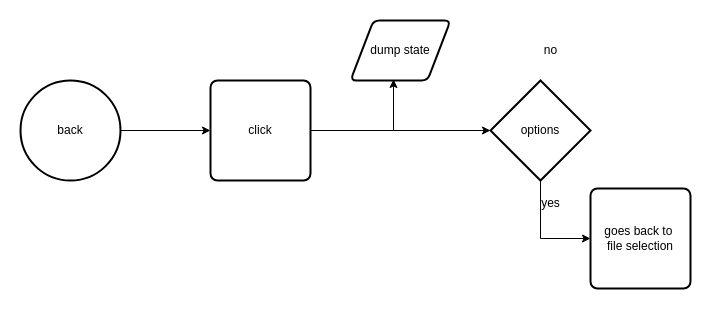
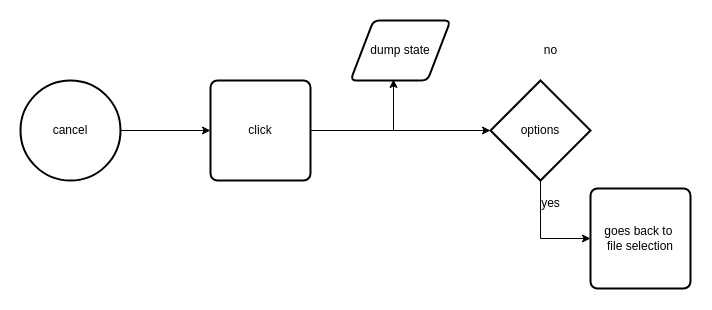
(71, 131) -> (71, 131)
